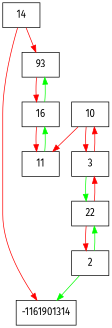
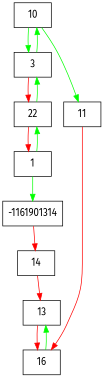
(41, 65) -> (42, 313)
(36, 136) -> none
(86, 136) -> (28, 37)
(68, 137) -> (61, 60)
(45, 143) -> (82, 238)
(95, 143) -> (37, 43)
(3, 164) -> (34, 235)
(86, 185) -> (28, 86)
(95, 192) -> (37, 93)
(90, 263) -> (33, 164)
